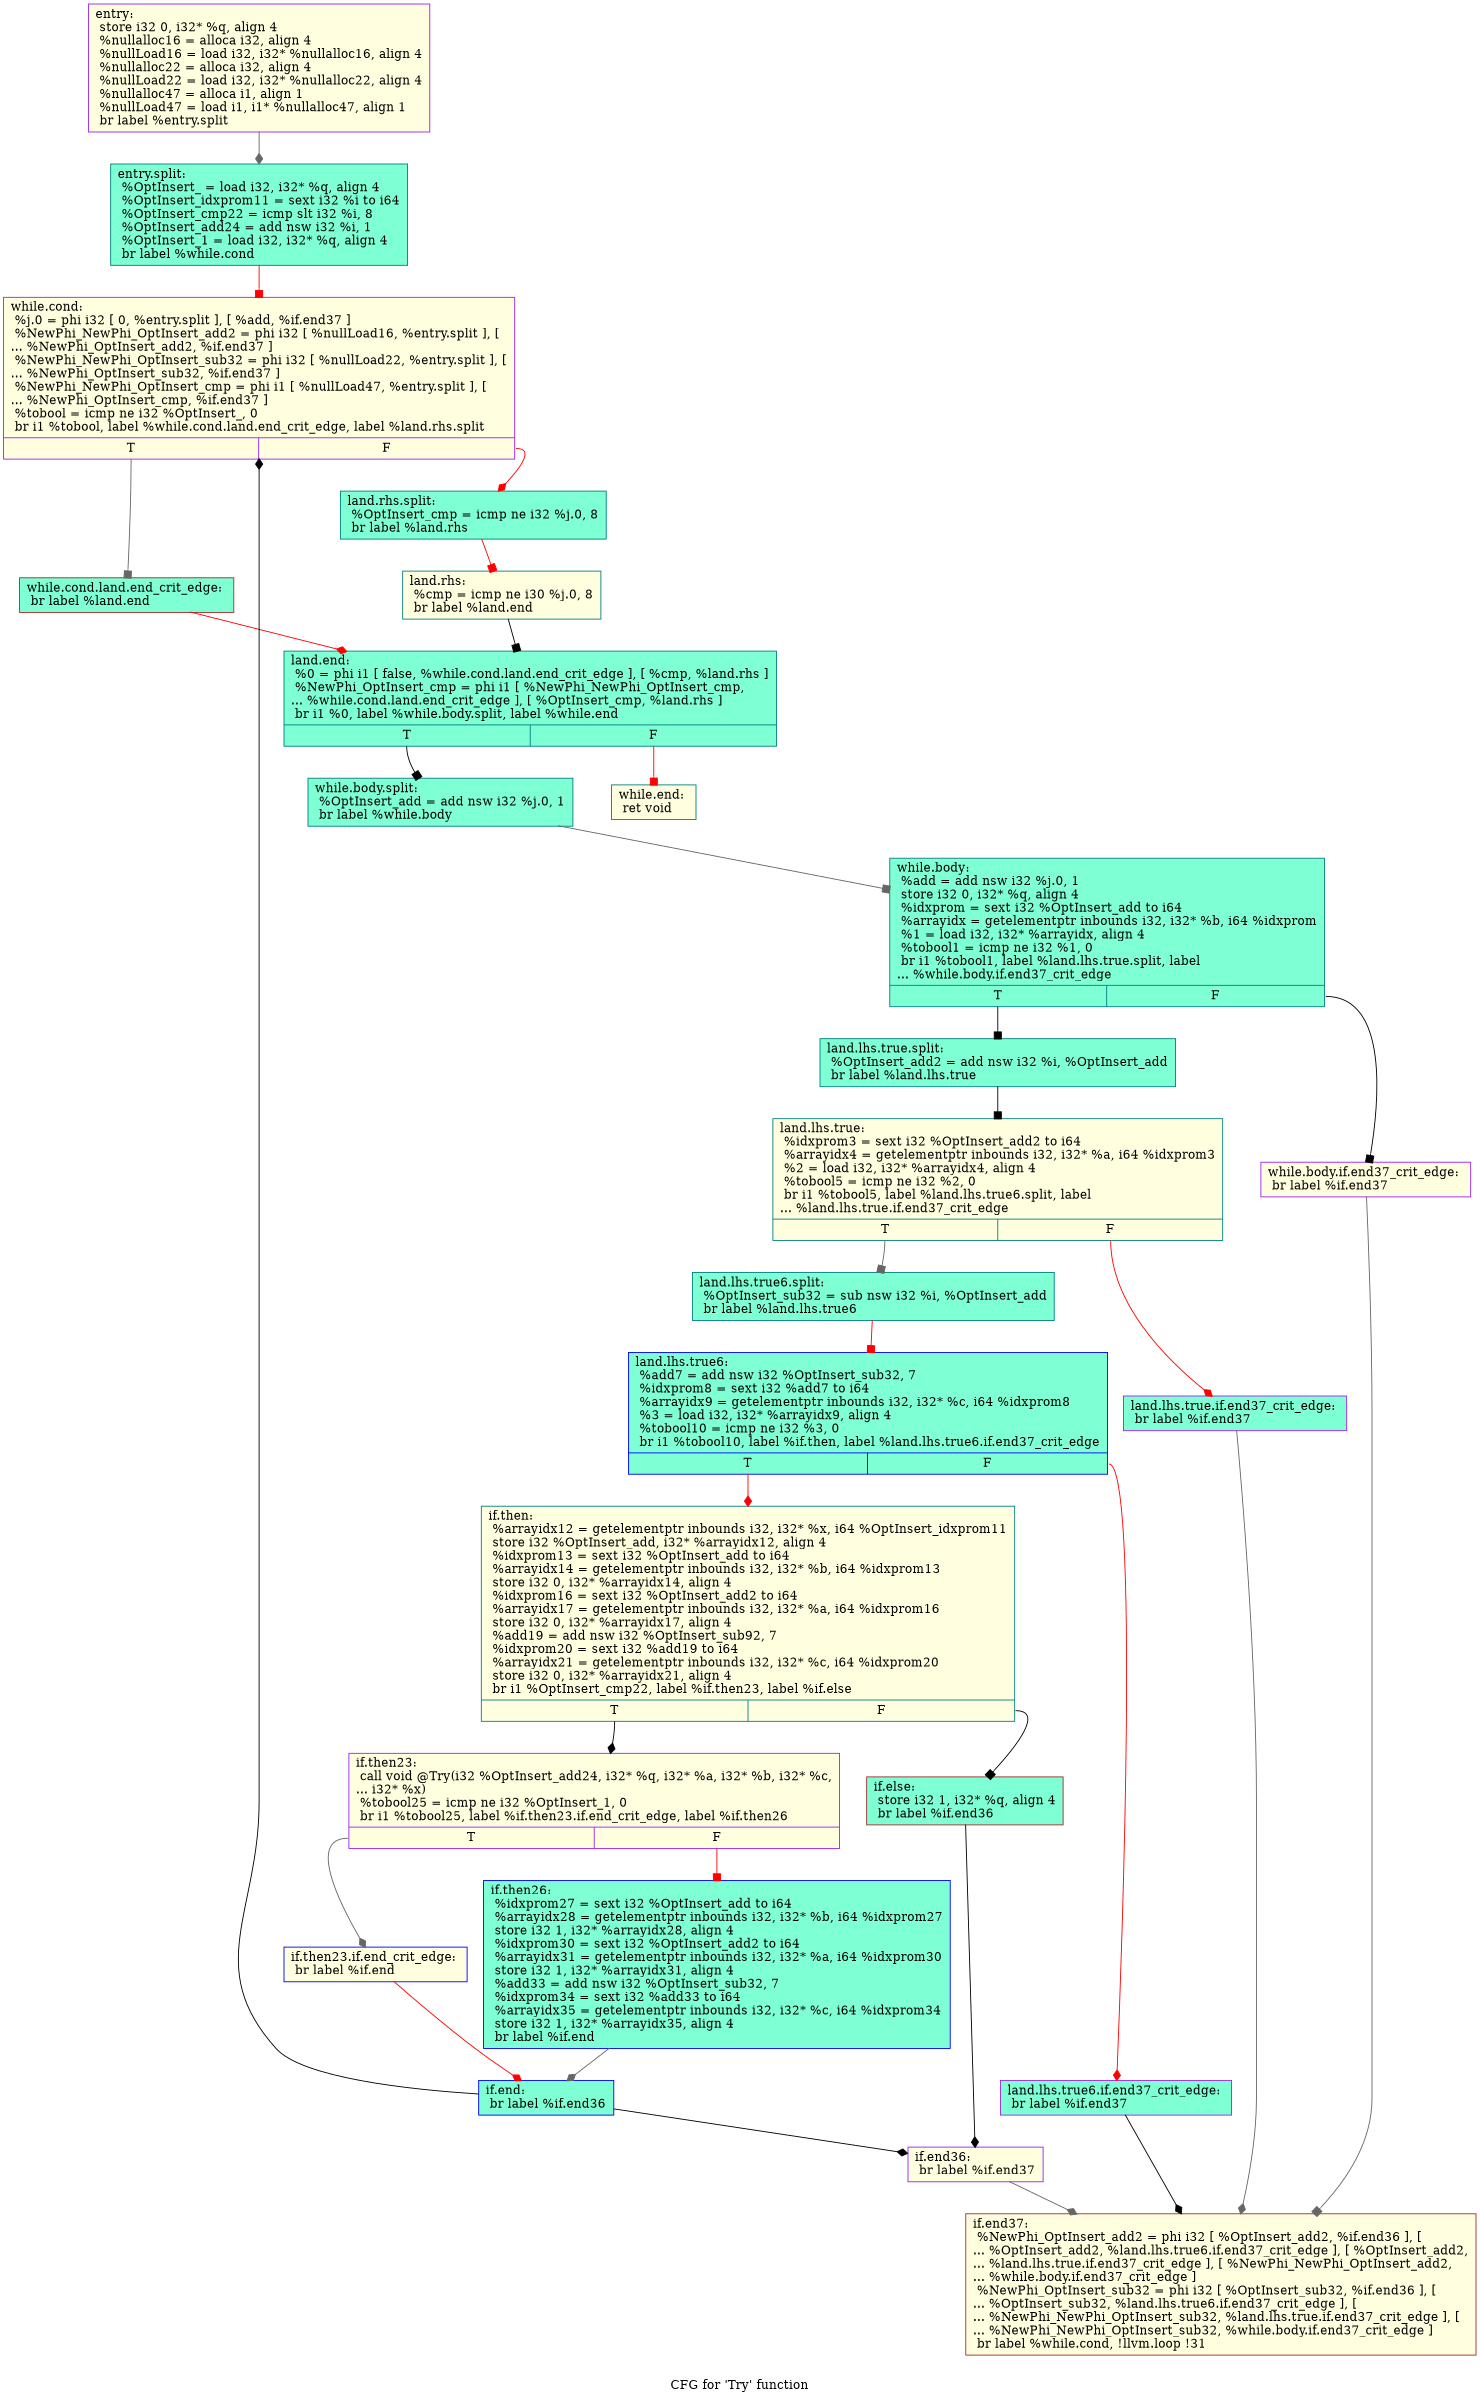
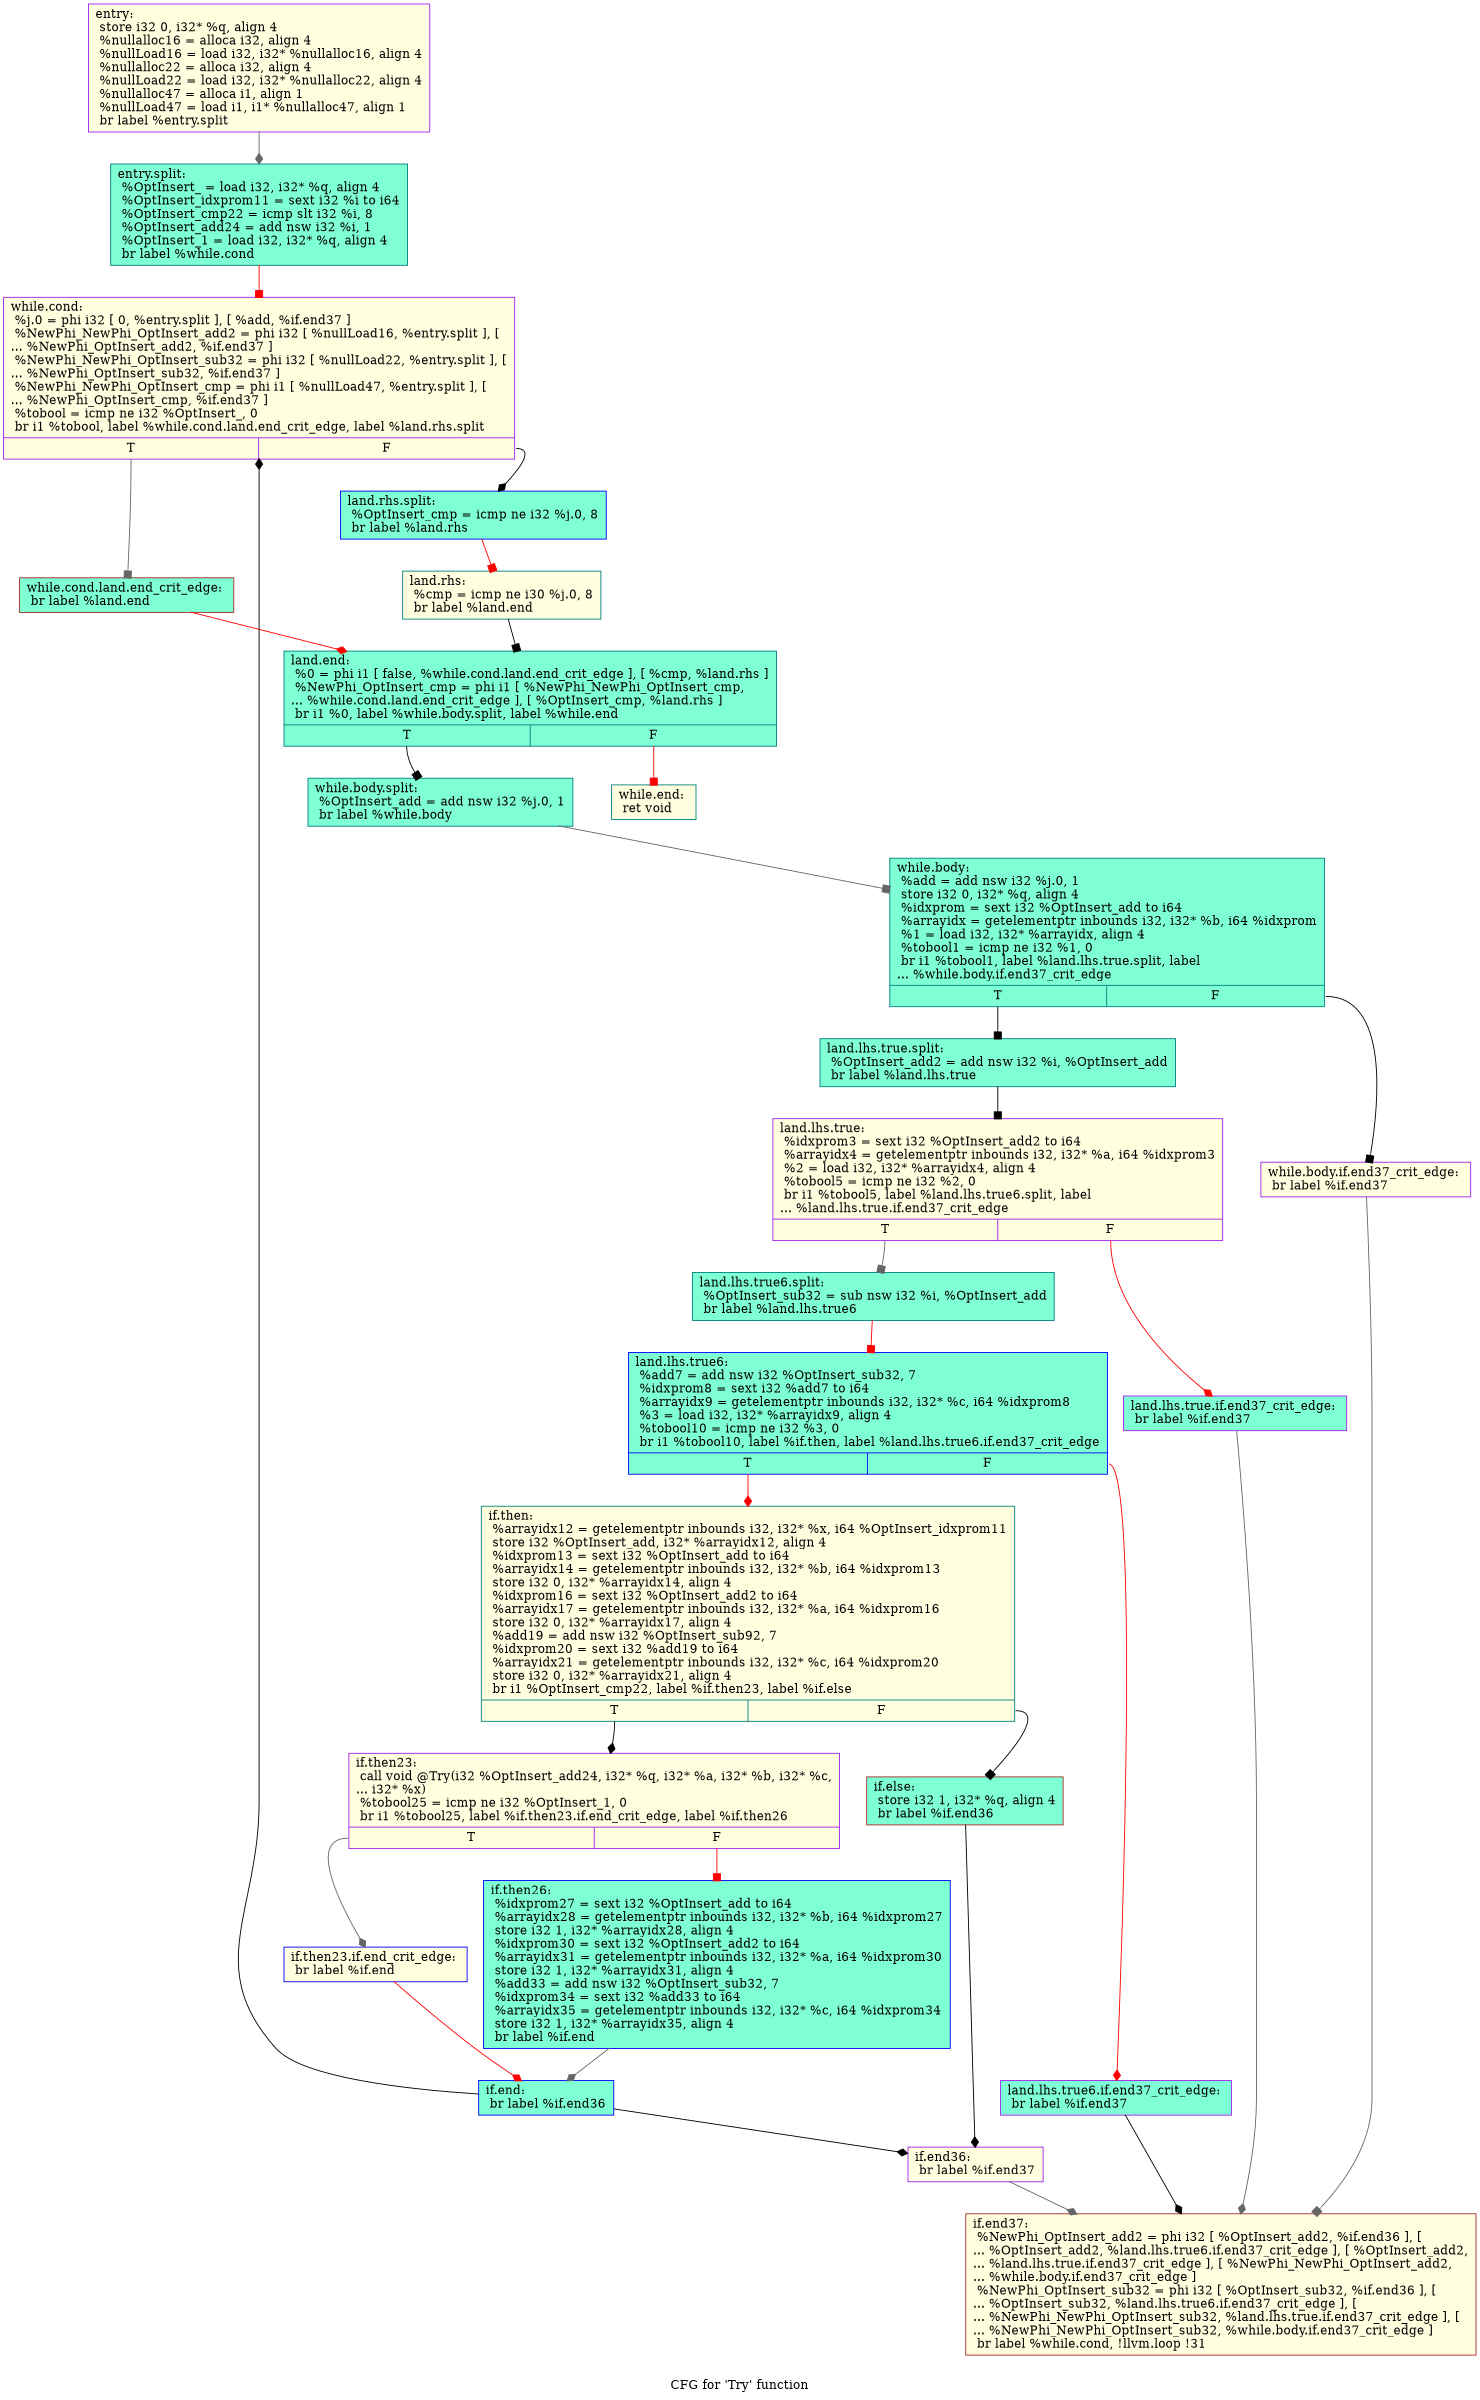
(521, 465) -> (521, 465)
(473, 515) -> (473, 515)
(998, 1180) -> (998, 1180)
